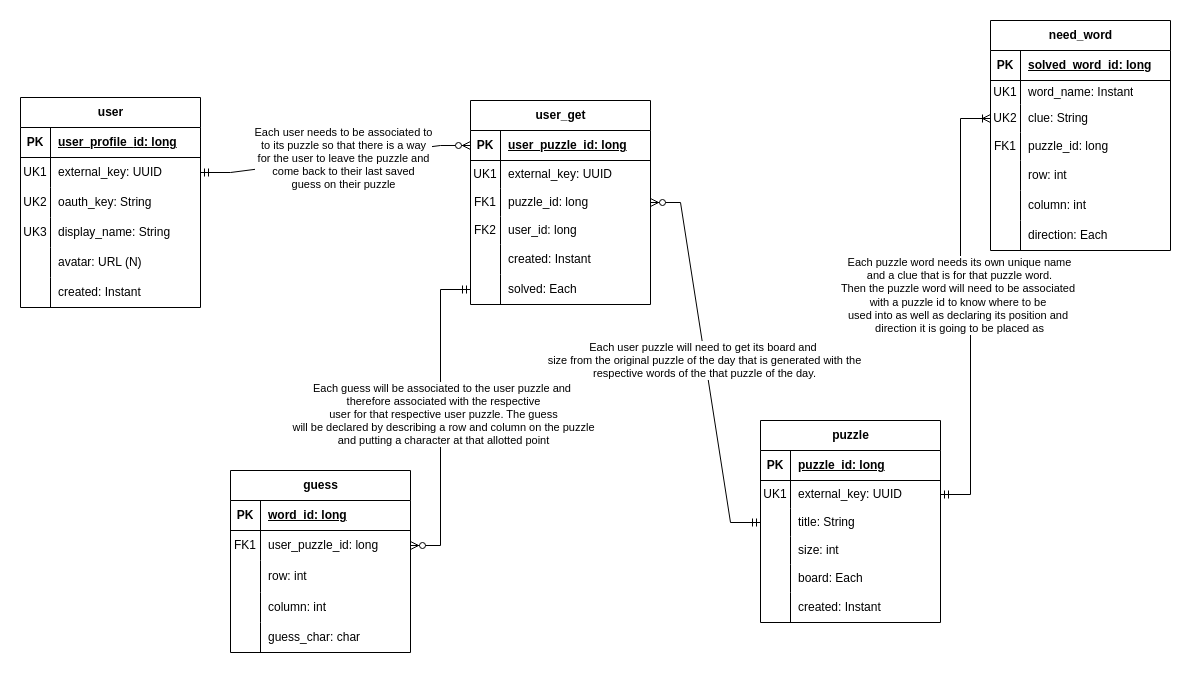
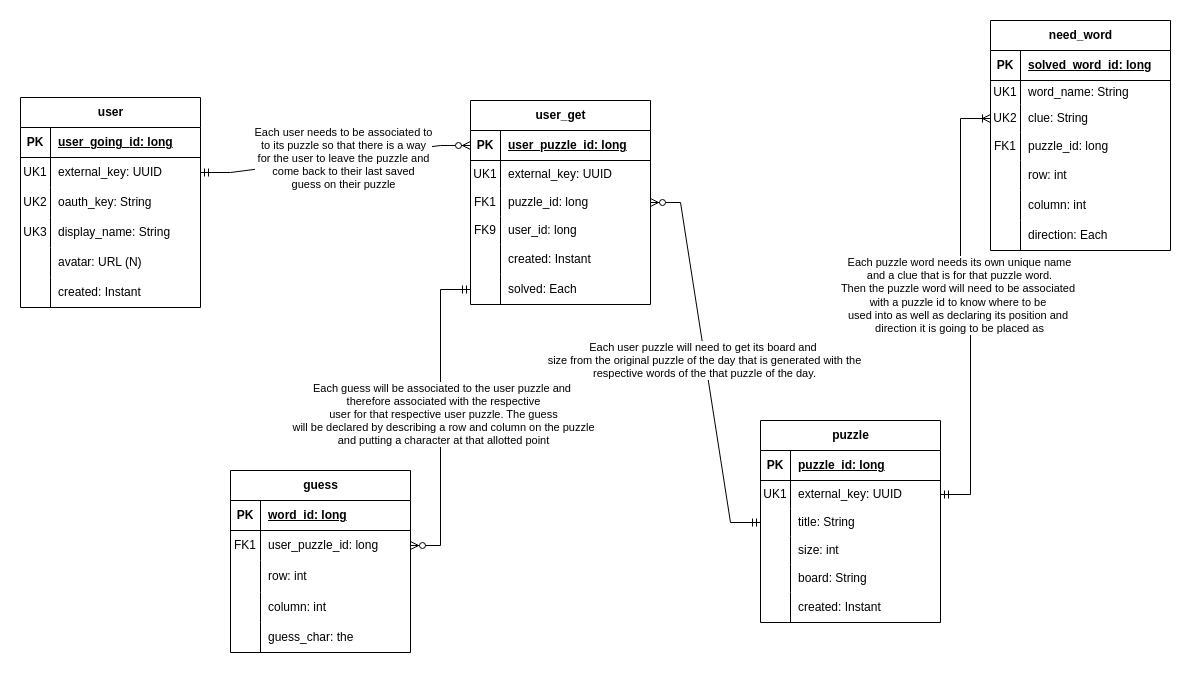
(1086, 93) -> (1081, 93)
(120, 143) -> (115, 143)
(486, 231) -> (486, 231)
(832, 579) -> (838, 579)
(319, 638) -> (316, 638)
